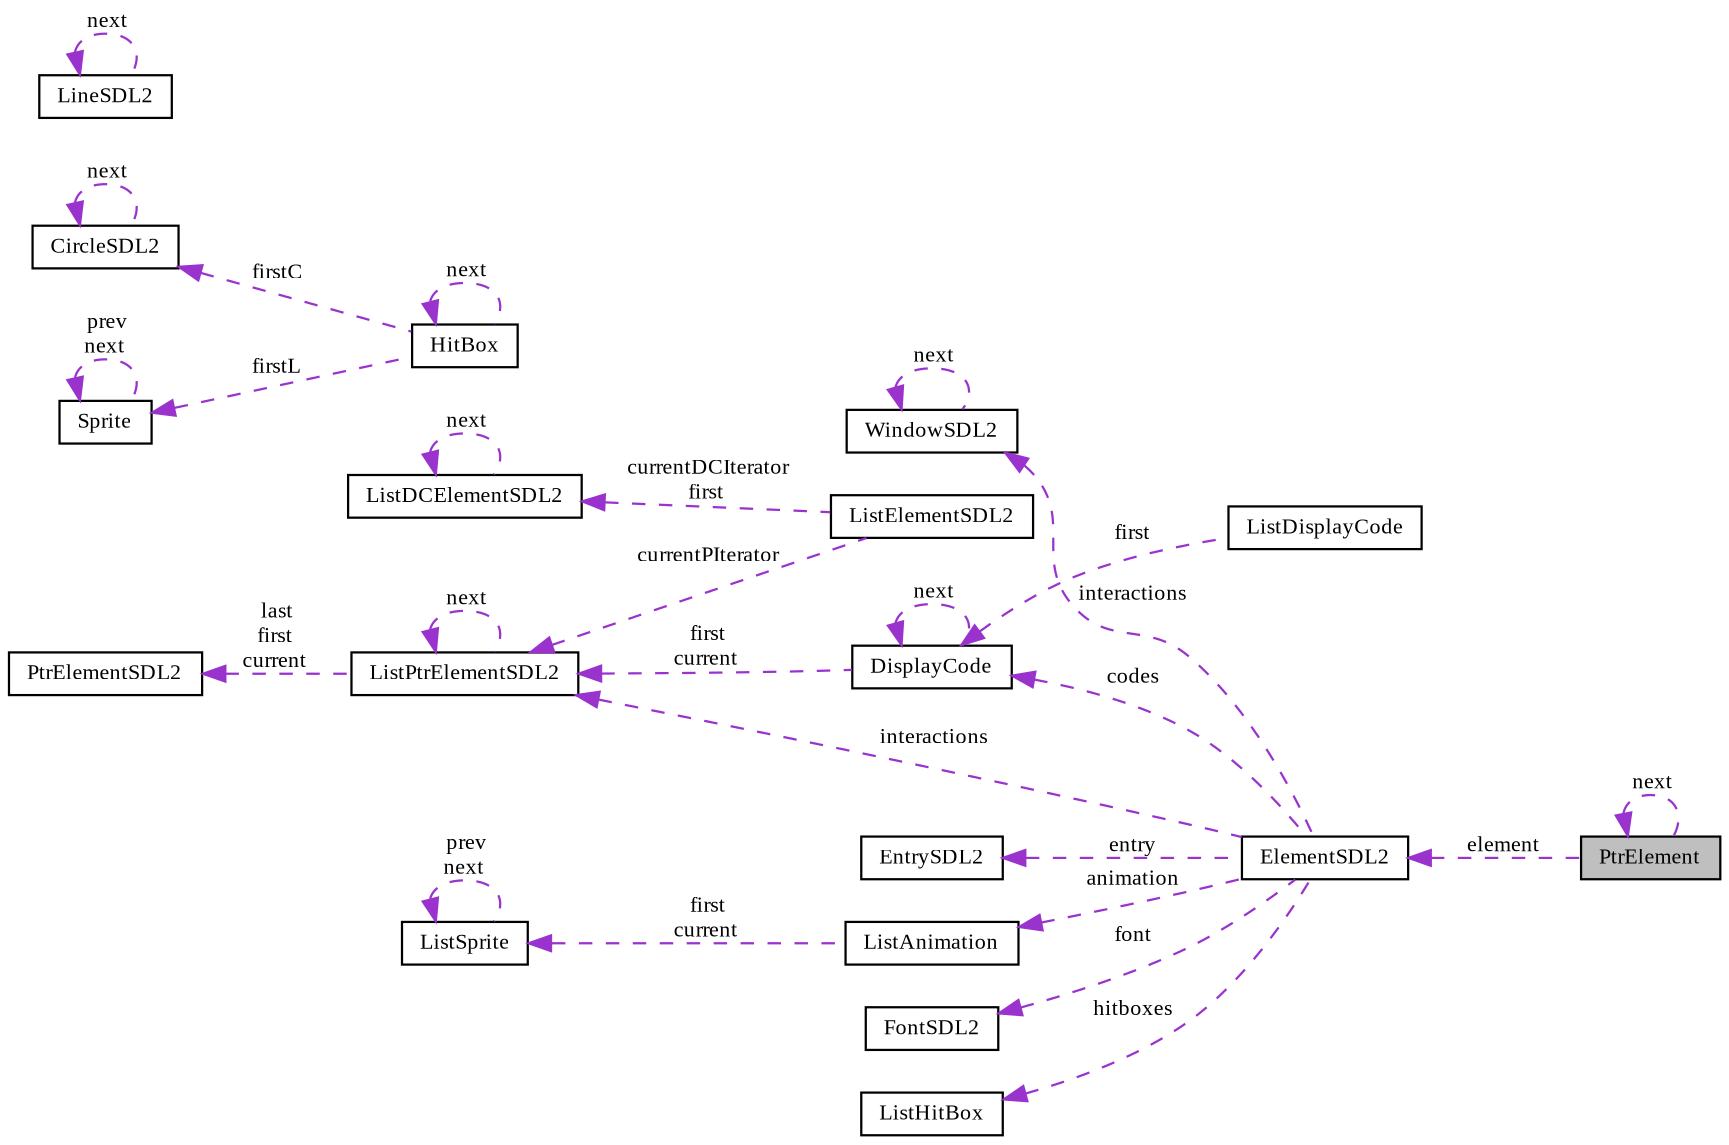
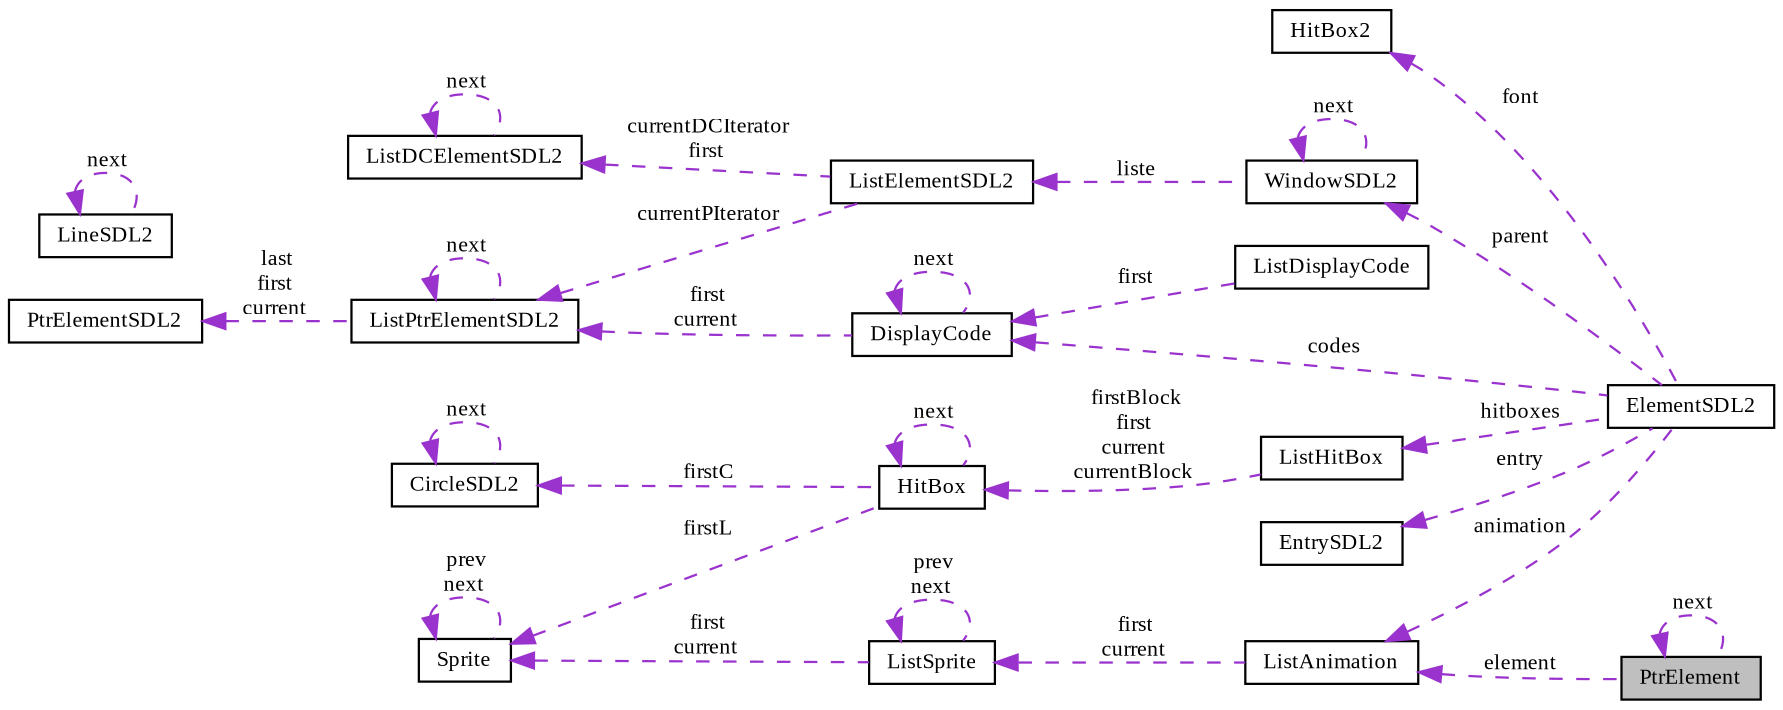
none -> (1151, 182)
none -> (1135, 489)
(1131, 594) -> (1518, 237)
none -> (702, 661)
(921, 766) -> none
(1506, 858) -> (1531, 678)
(932, 1029) -> (1332, 31)
